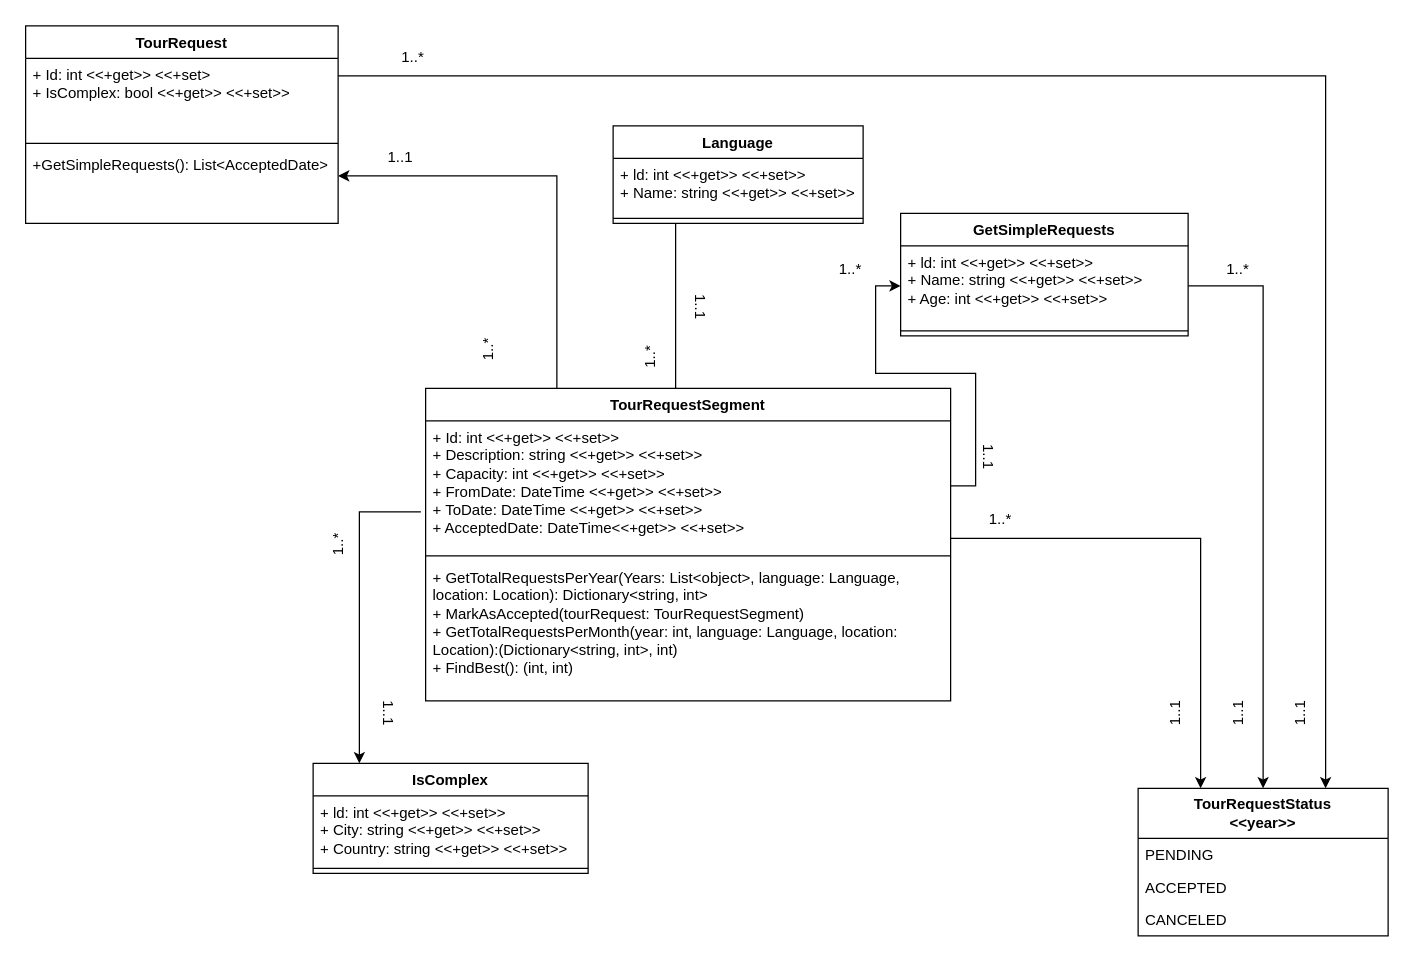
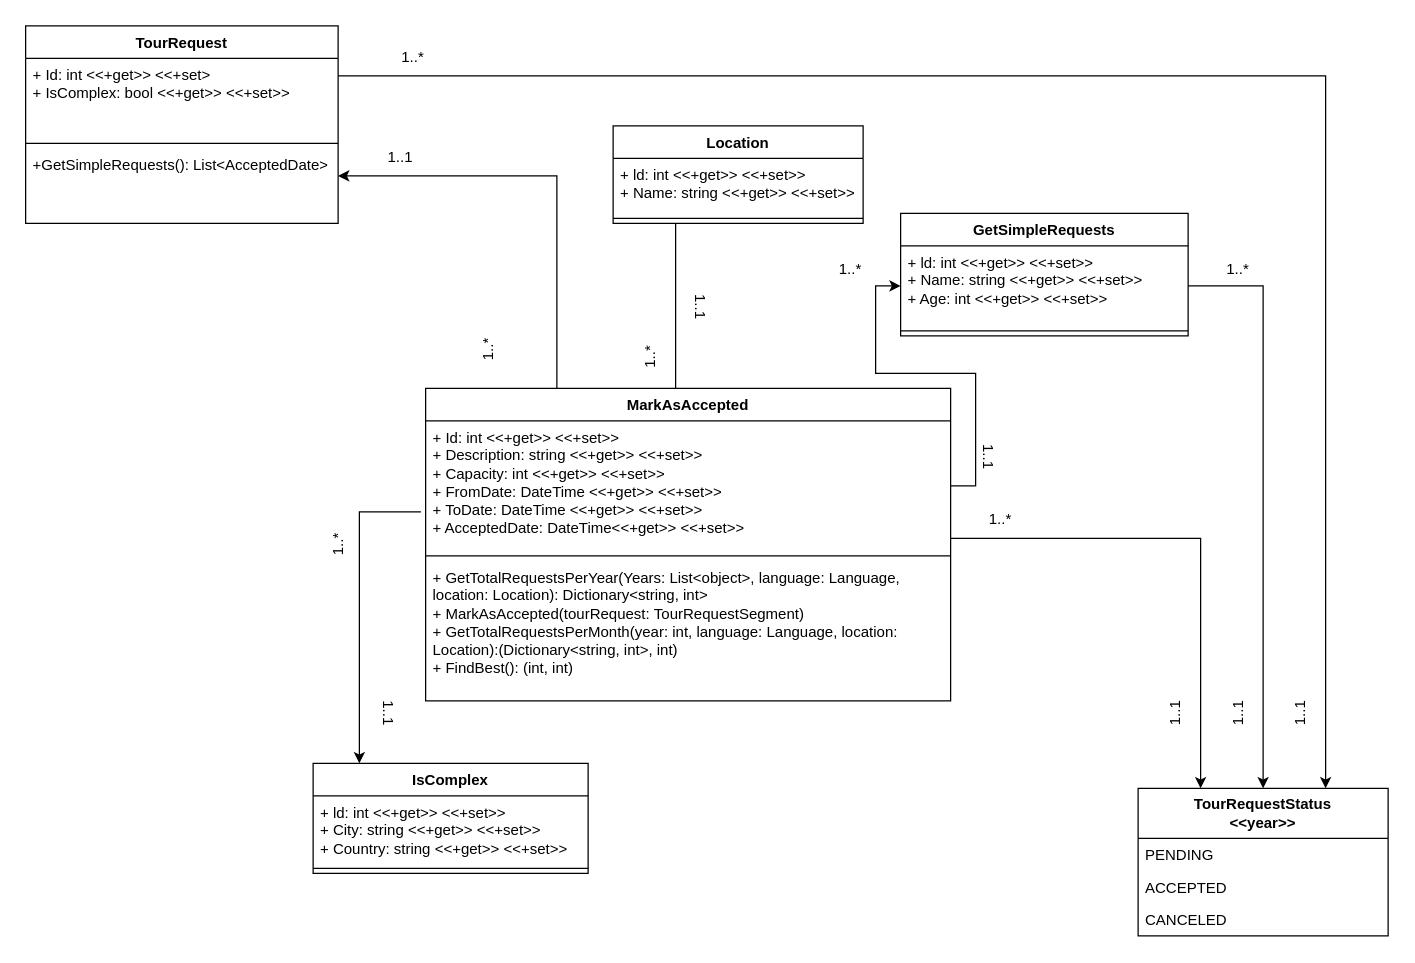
(738, 143) -> (738, 143)
(688, 406) -> (688, 406)
